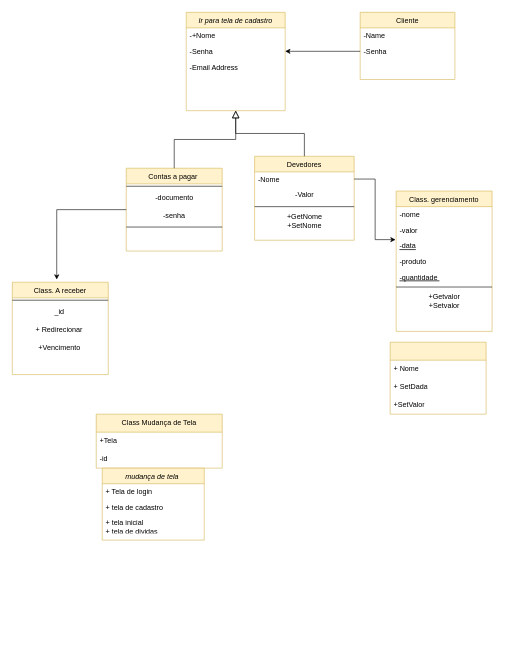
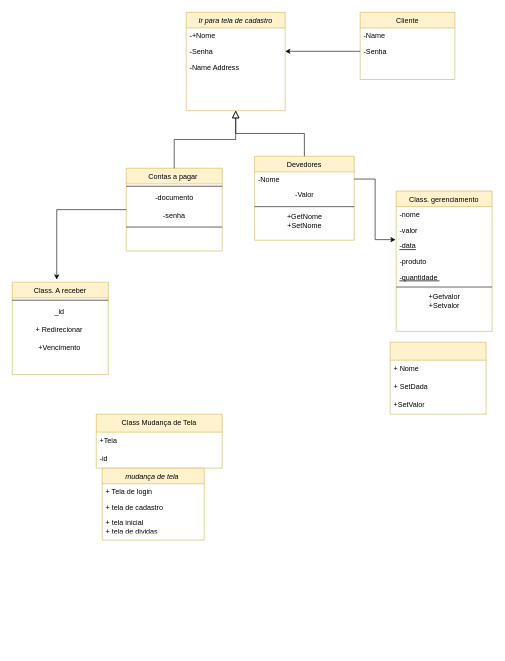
(215, 67) -> (215, 67)
